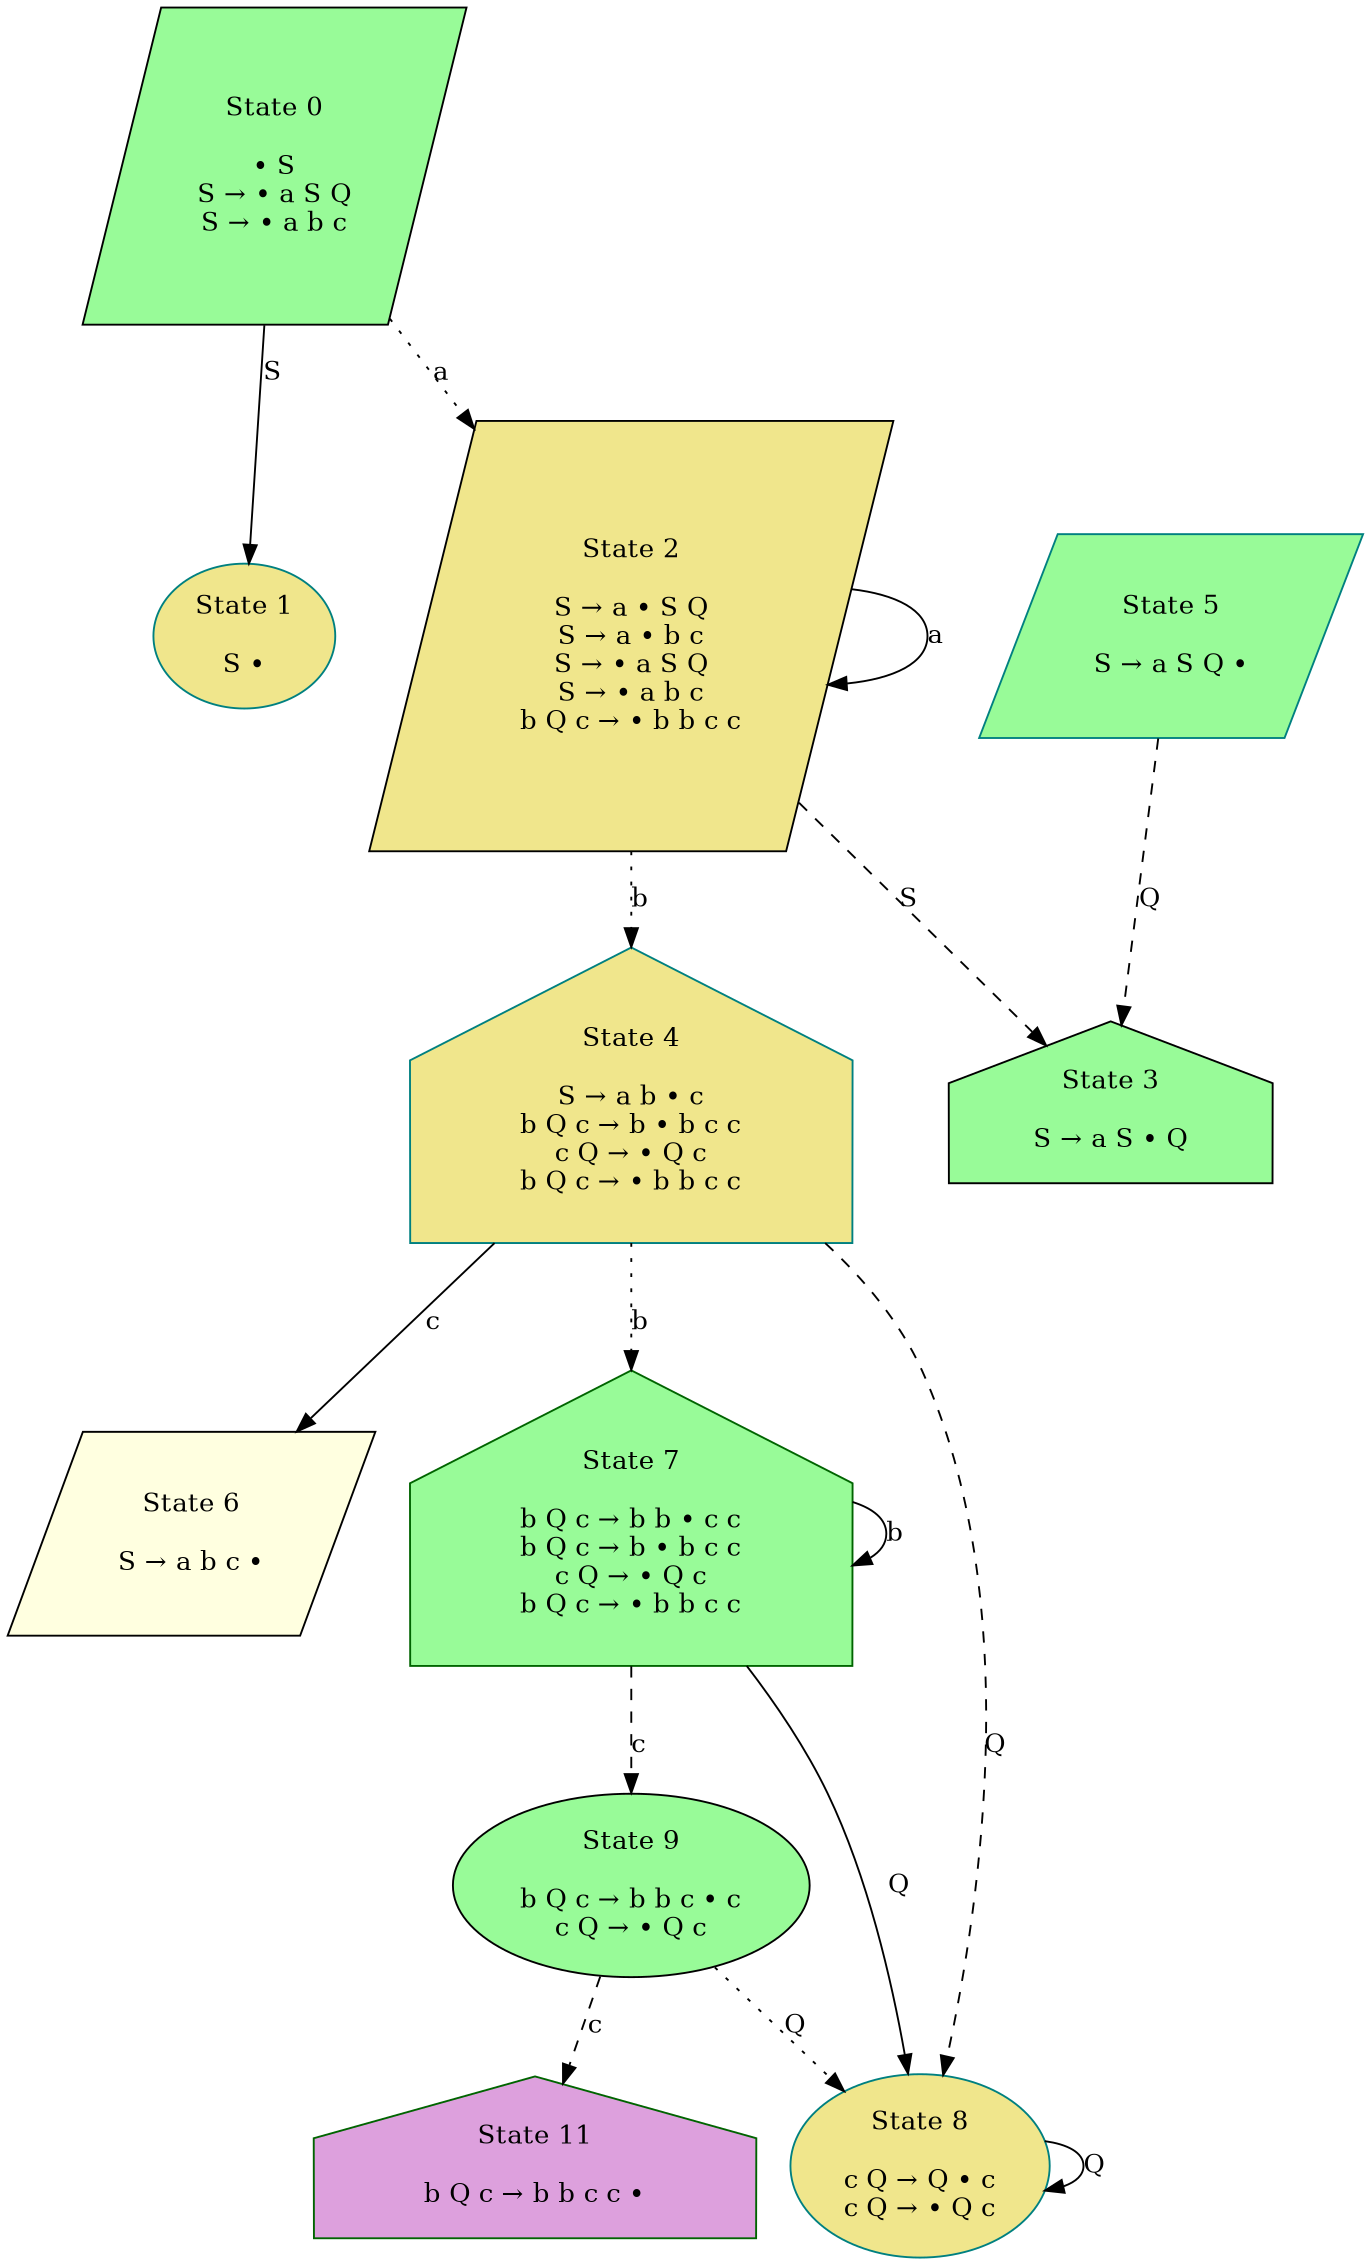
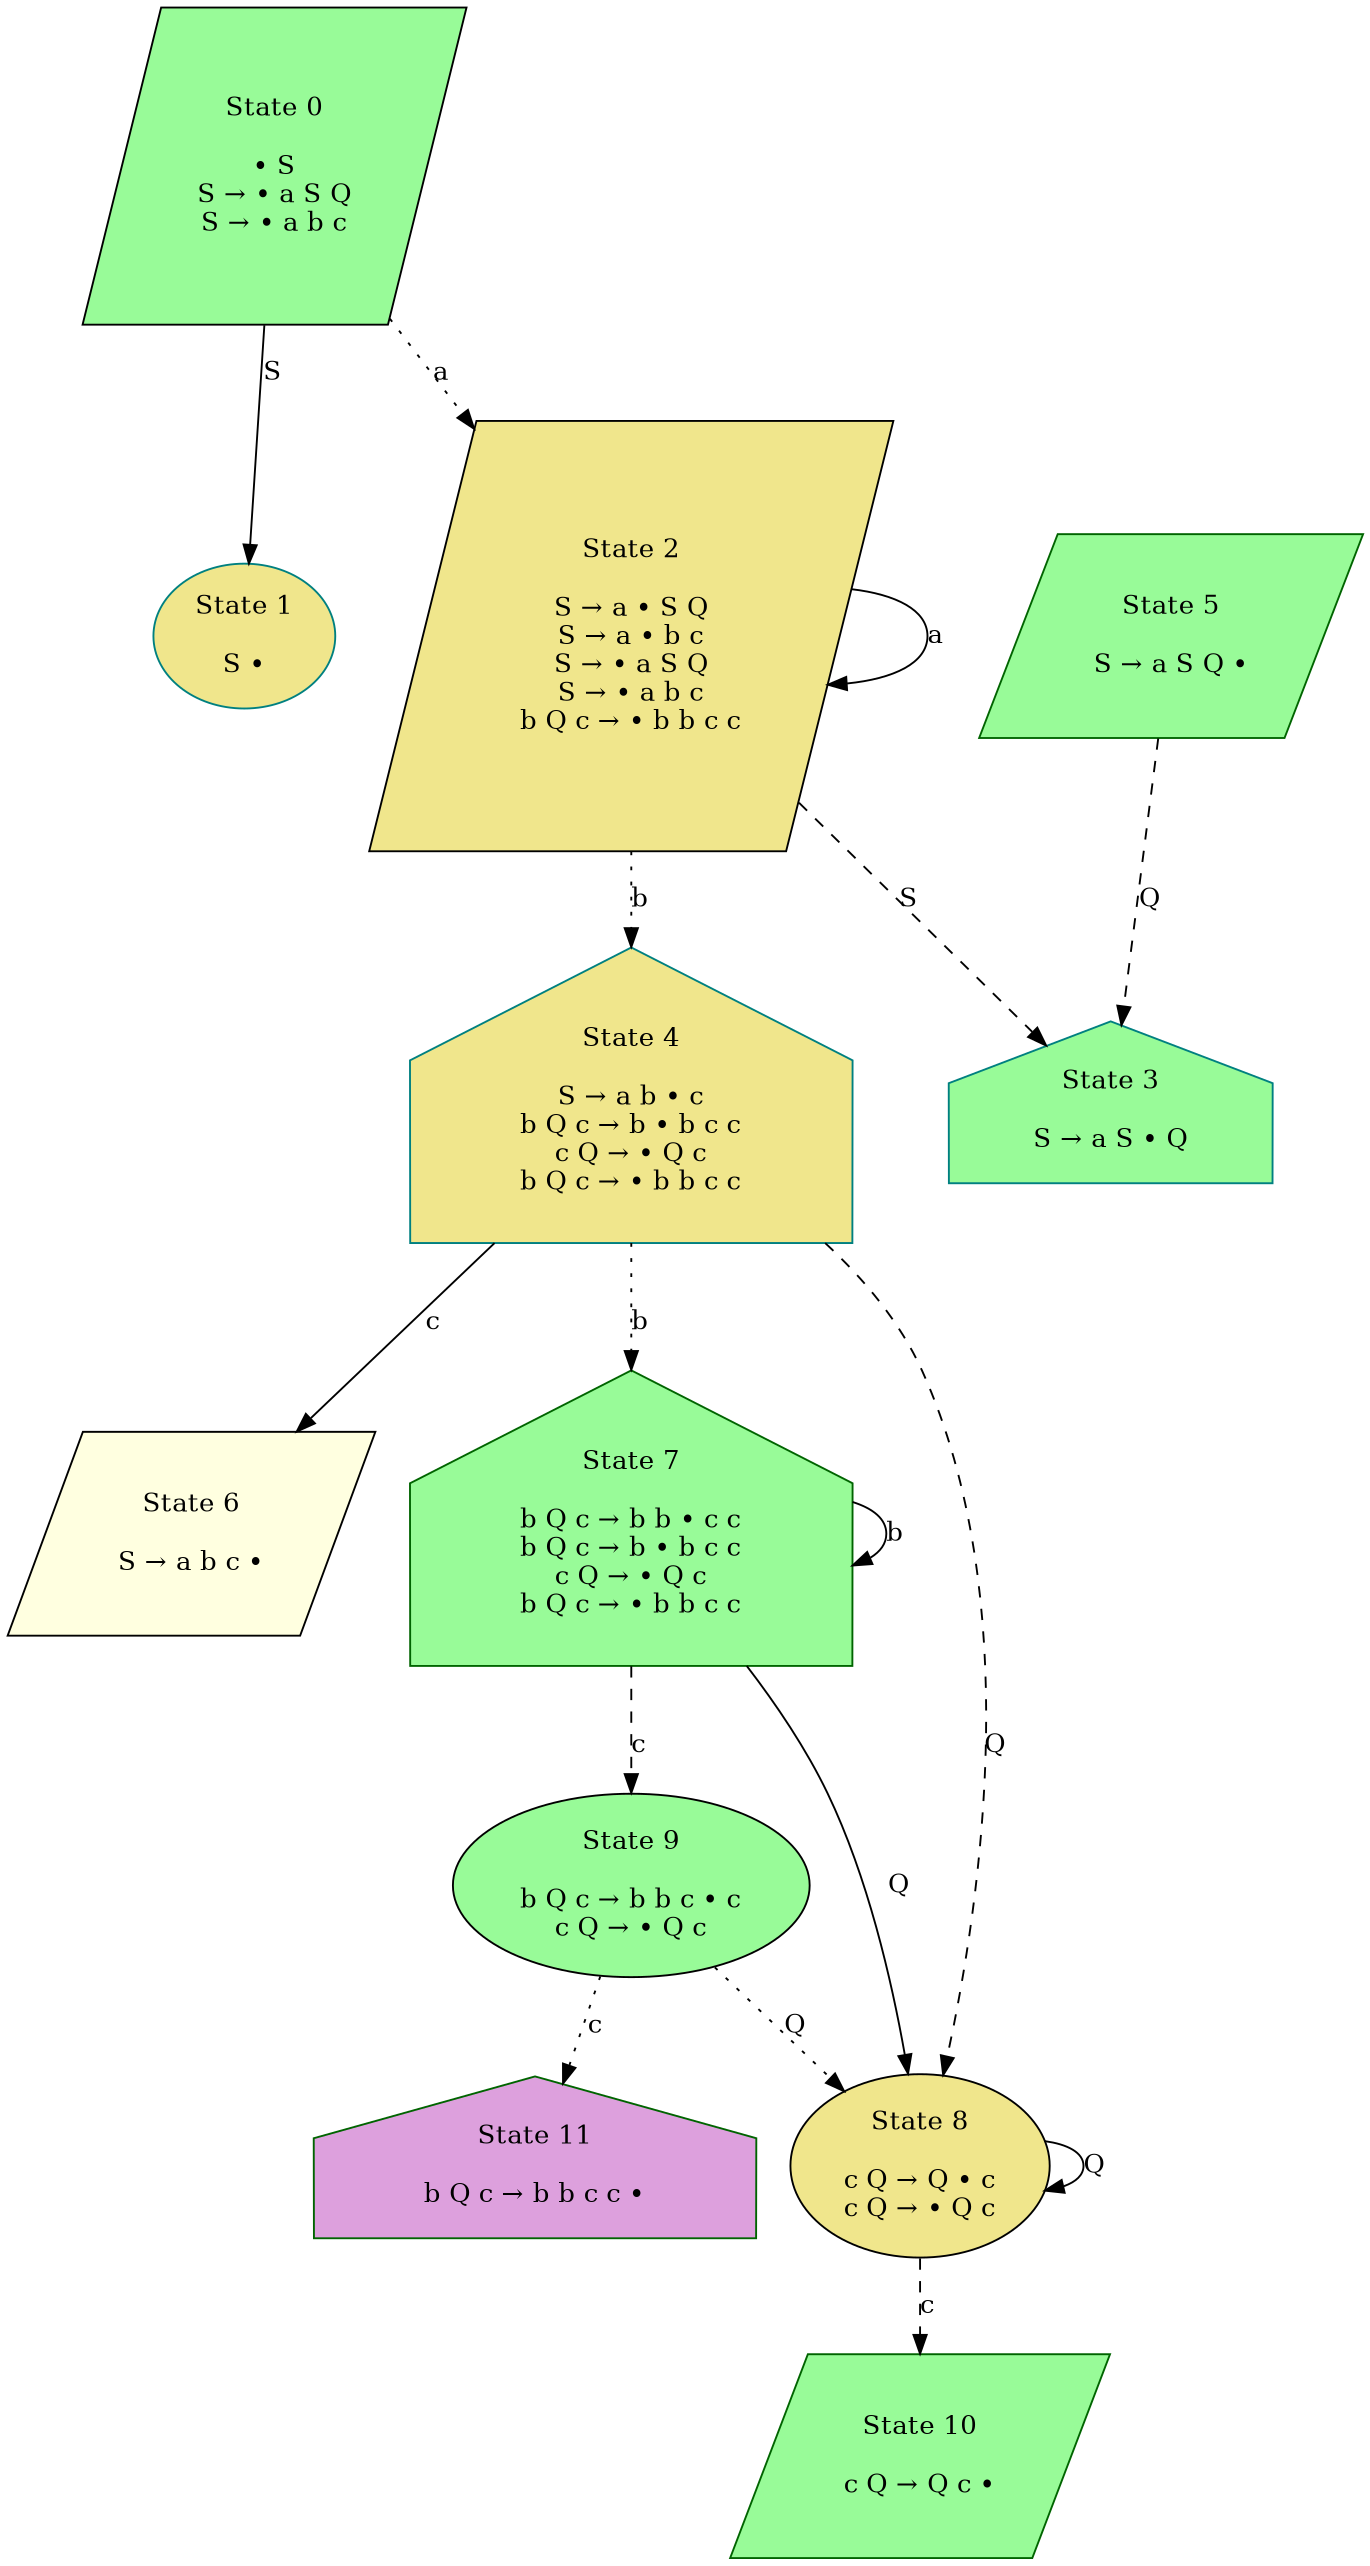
(1171, 636) -> (1171, 636)
(1111, 1111) -> (1111, 1111)
(585, 2021) -> (585, 2021)
(920, 2166) -> (920, 2166)
none -> (920, 2456)
